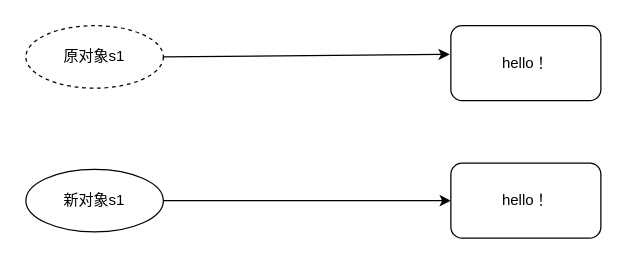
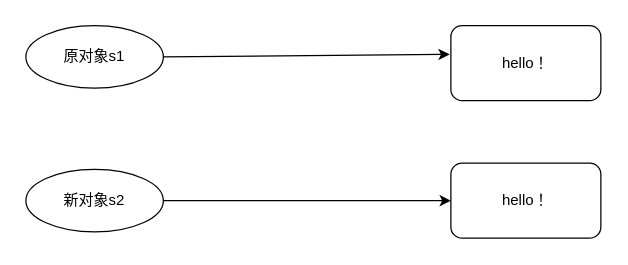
(94, 57) -> (94, 57)
(94, 201) -> (94, 201)
